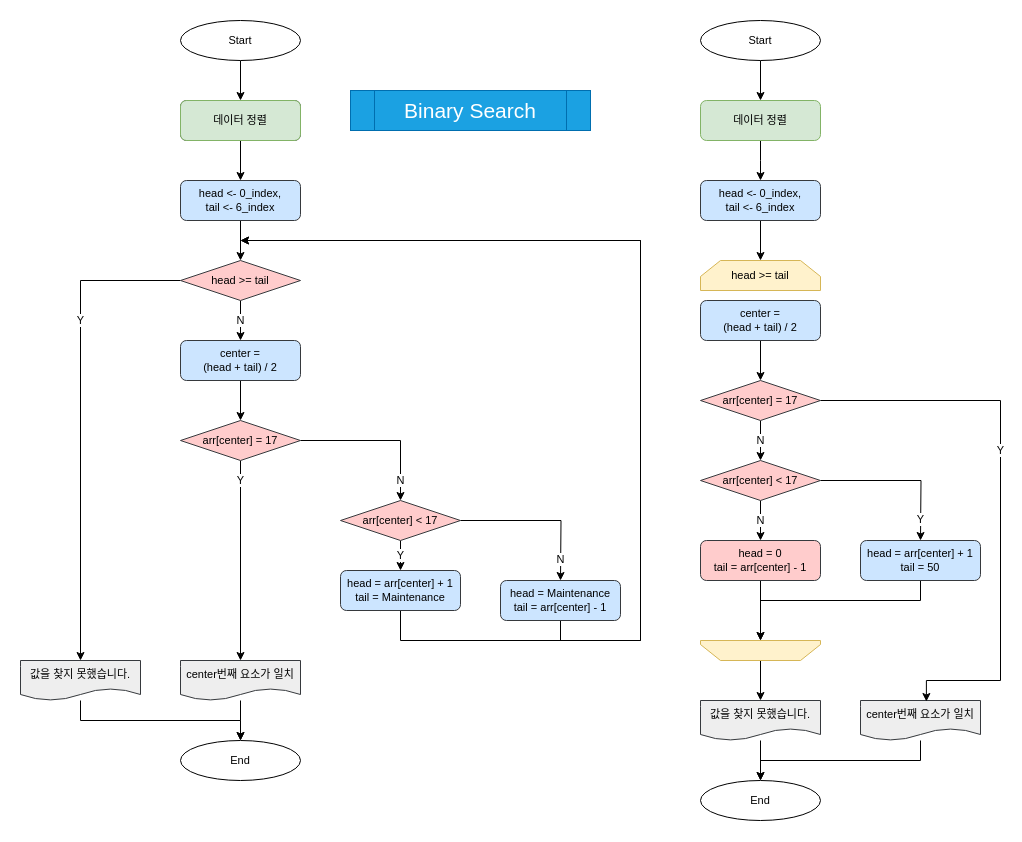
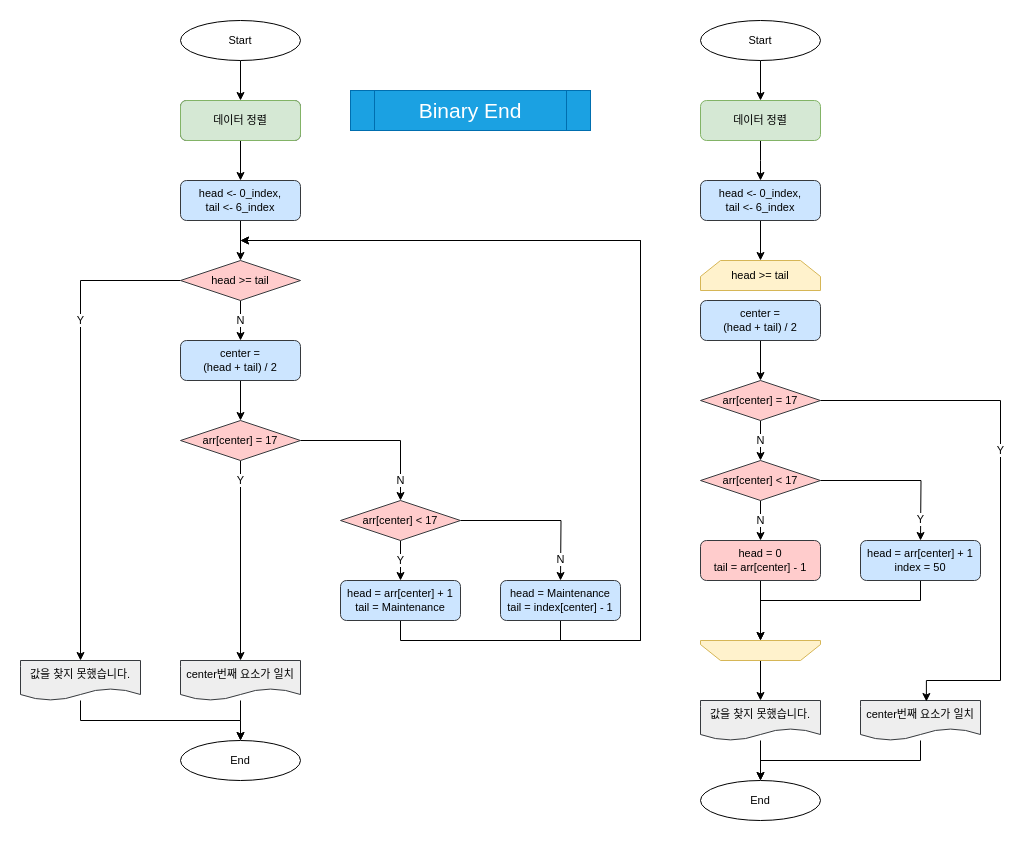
(471, 111) -> (471, 111)
(921, 561) -> (921, 561)
(401, 591) -> (401, 601)
(561, 601) -> (561, 601)
